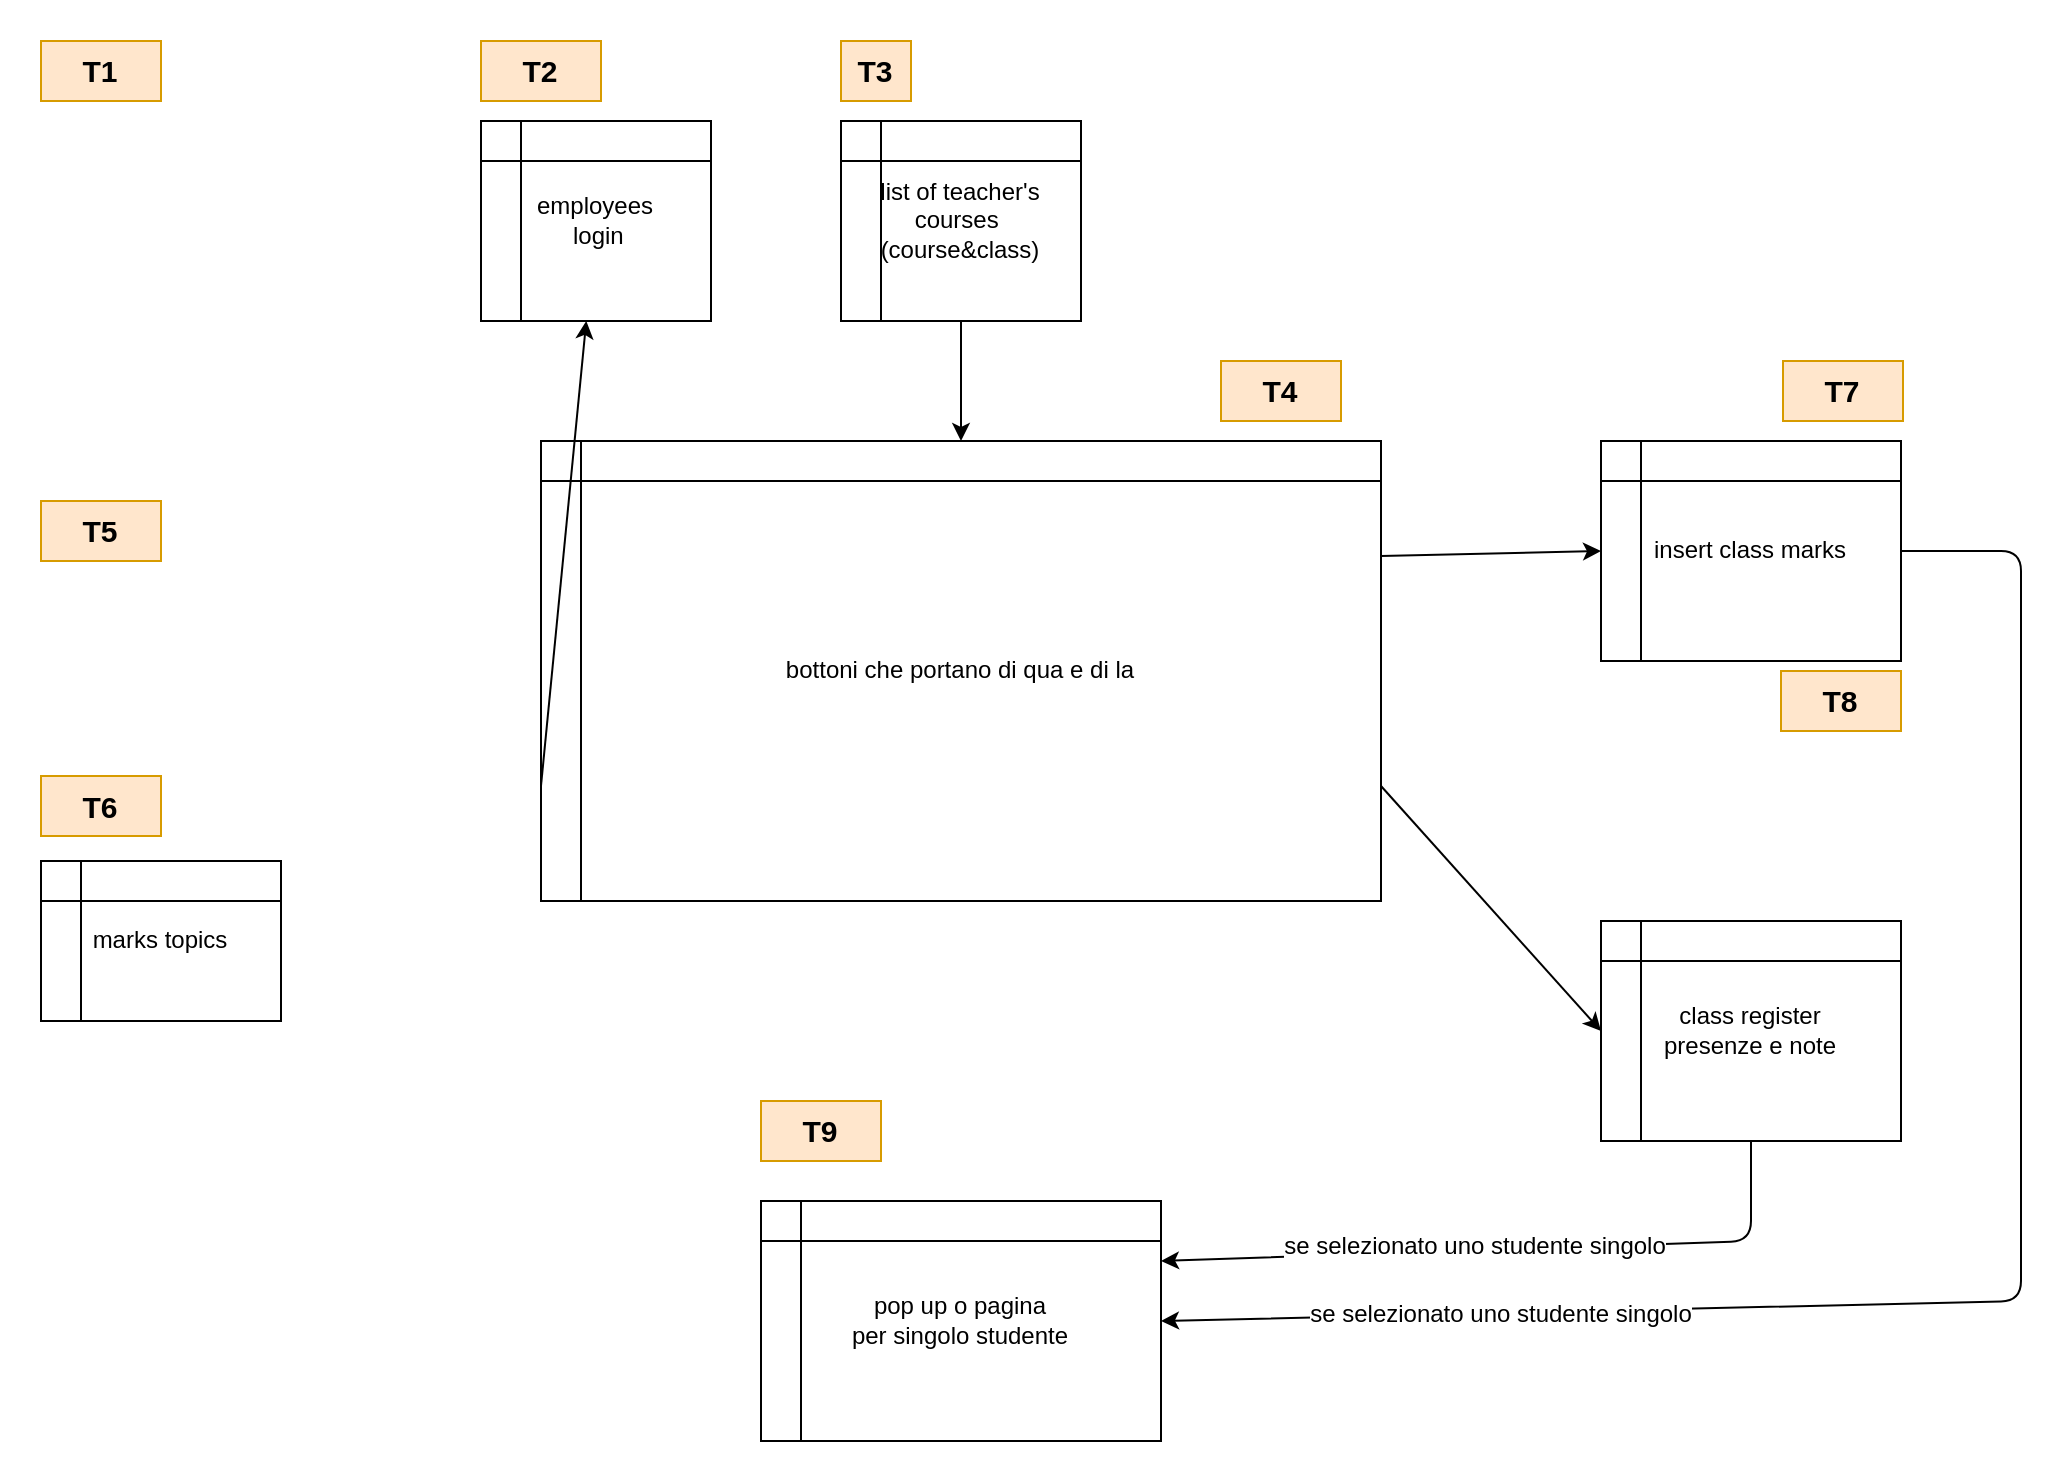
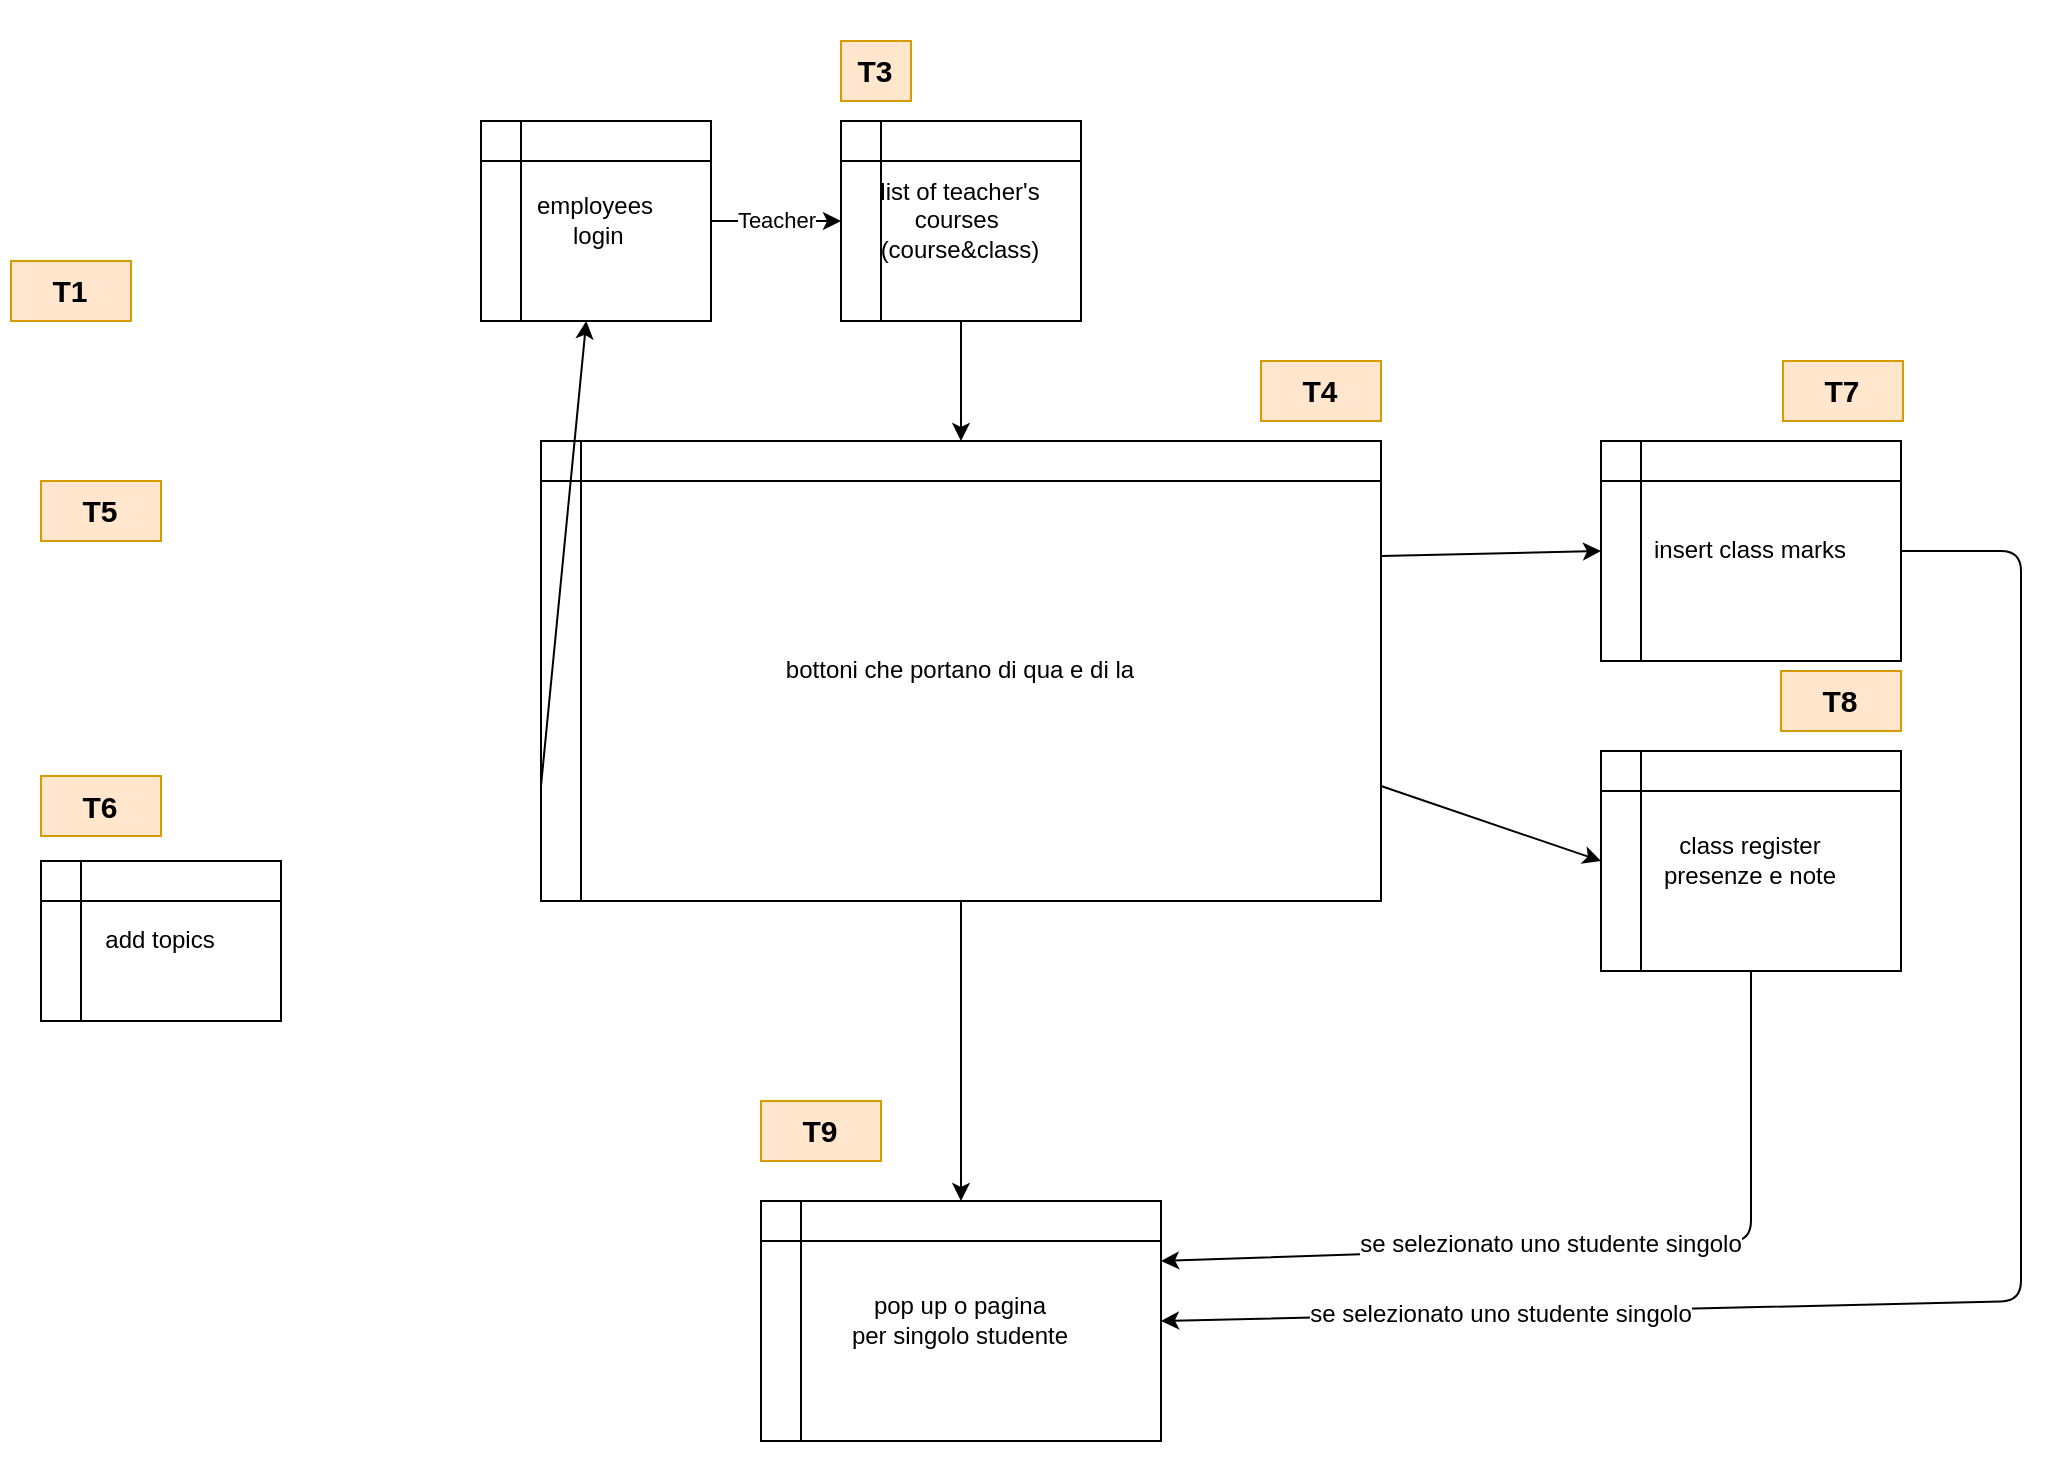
(101, 71) -> (71, 291)
(541, 71) -> none
none -> (769, 221)
(1281, 391) -> (1321, 391)
(101, 531) -> (101, 511)
(161, 941) -> (161, 941)
(1751, 1031) -> (1751, 861)
none -> (961, 1044)
